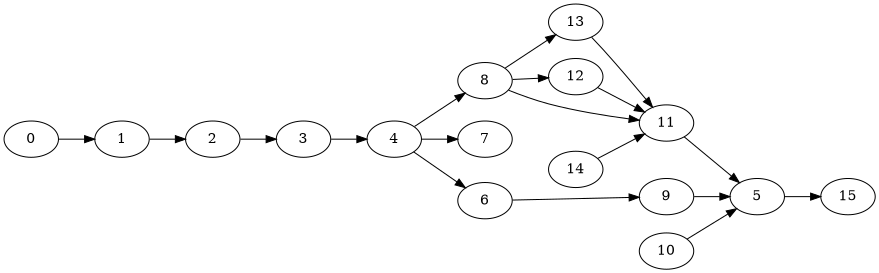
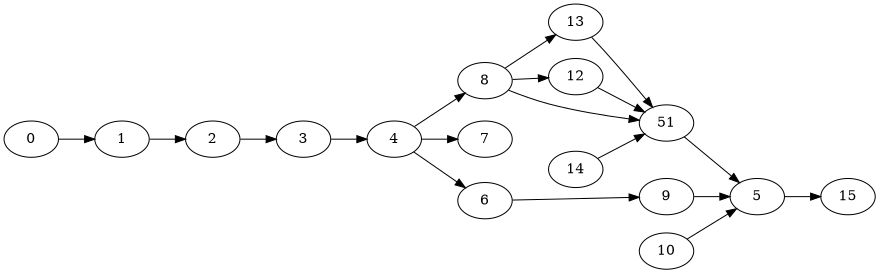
(667, 123) -> (667, 123)
